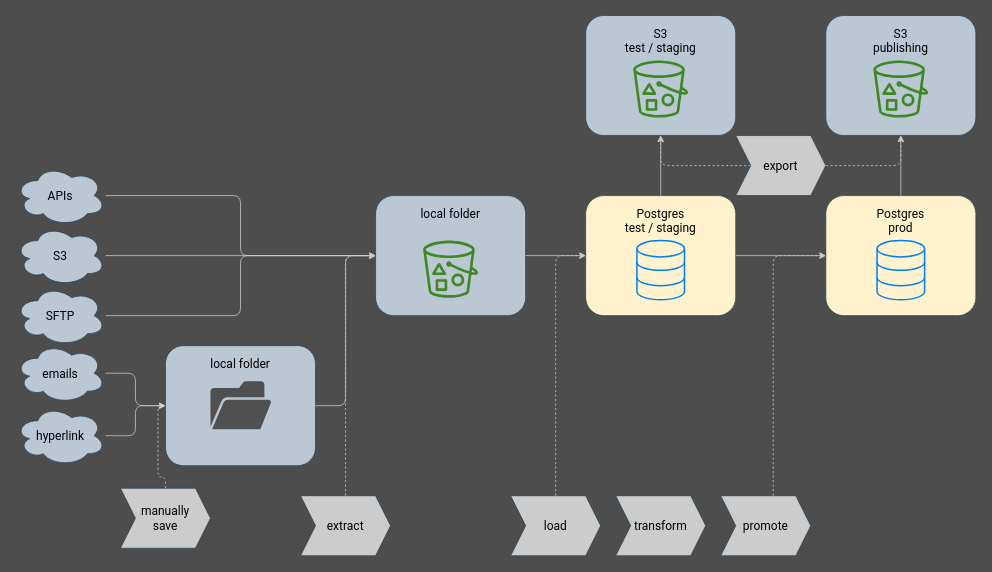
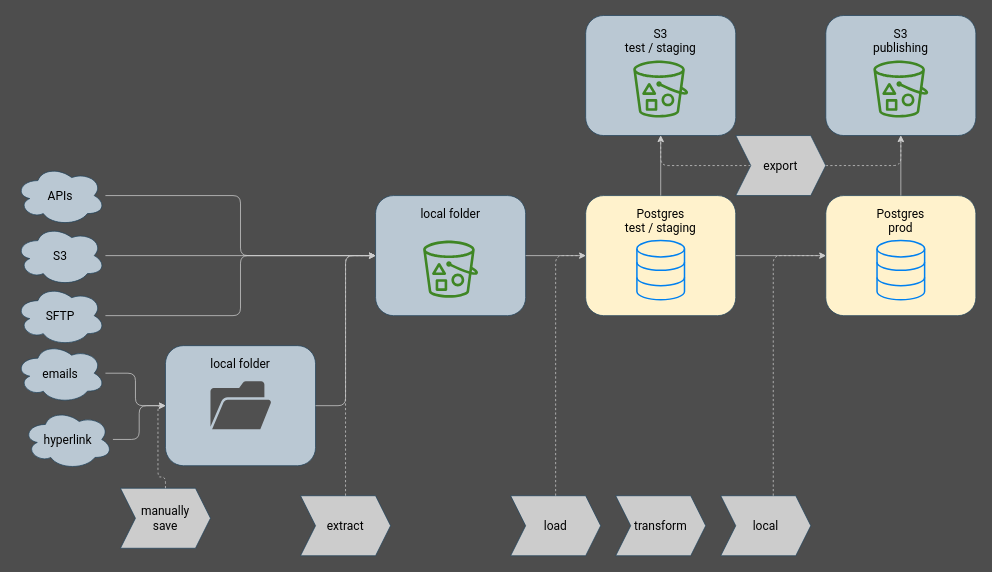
(60, 435) -> (68, 439)
(765, 525) -> (765, 525)
